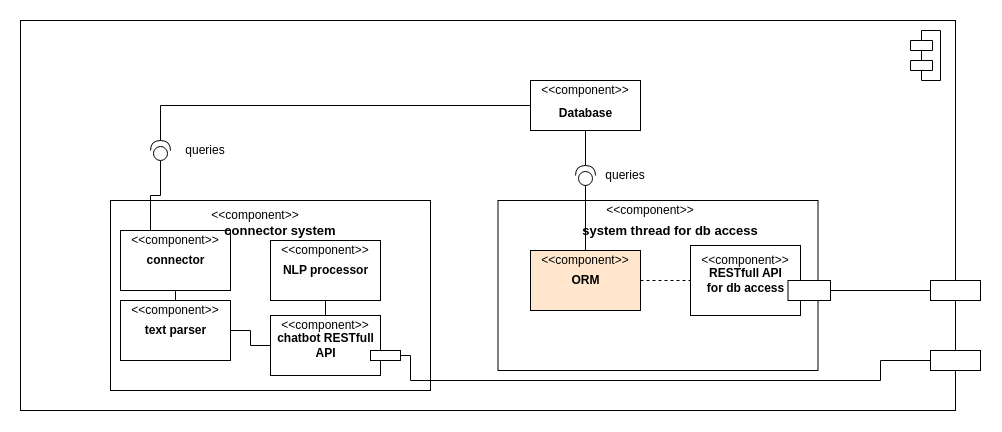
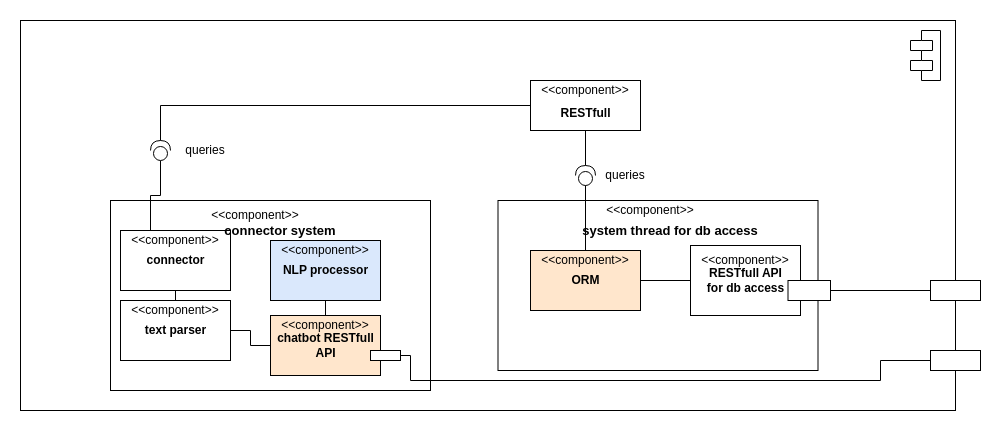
(586, 106) -> (586, 106)
(326, 271) -> (326, 271)
(666, 281) -> (666, 281)
(326, 346) -> (326, 346)
